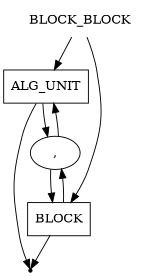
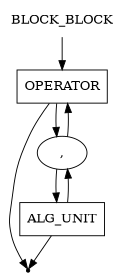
(65, 49) -> none
(59, 219) -> (62, 87)
